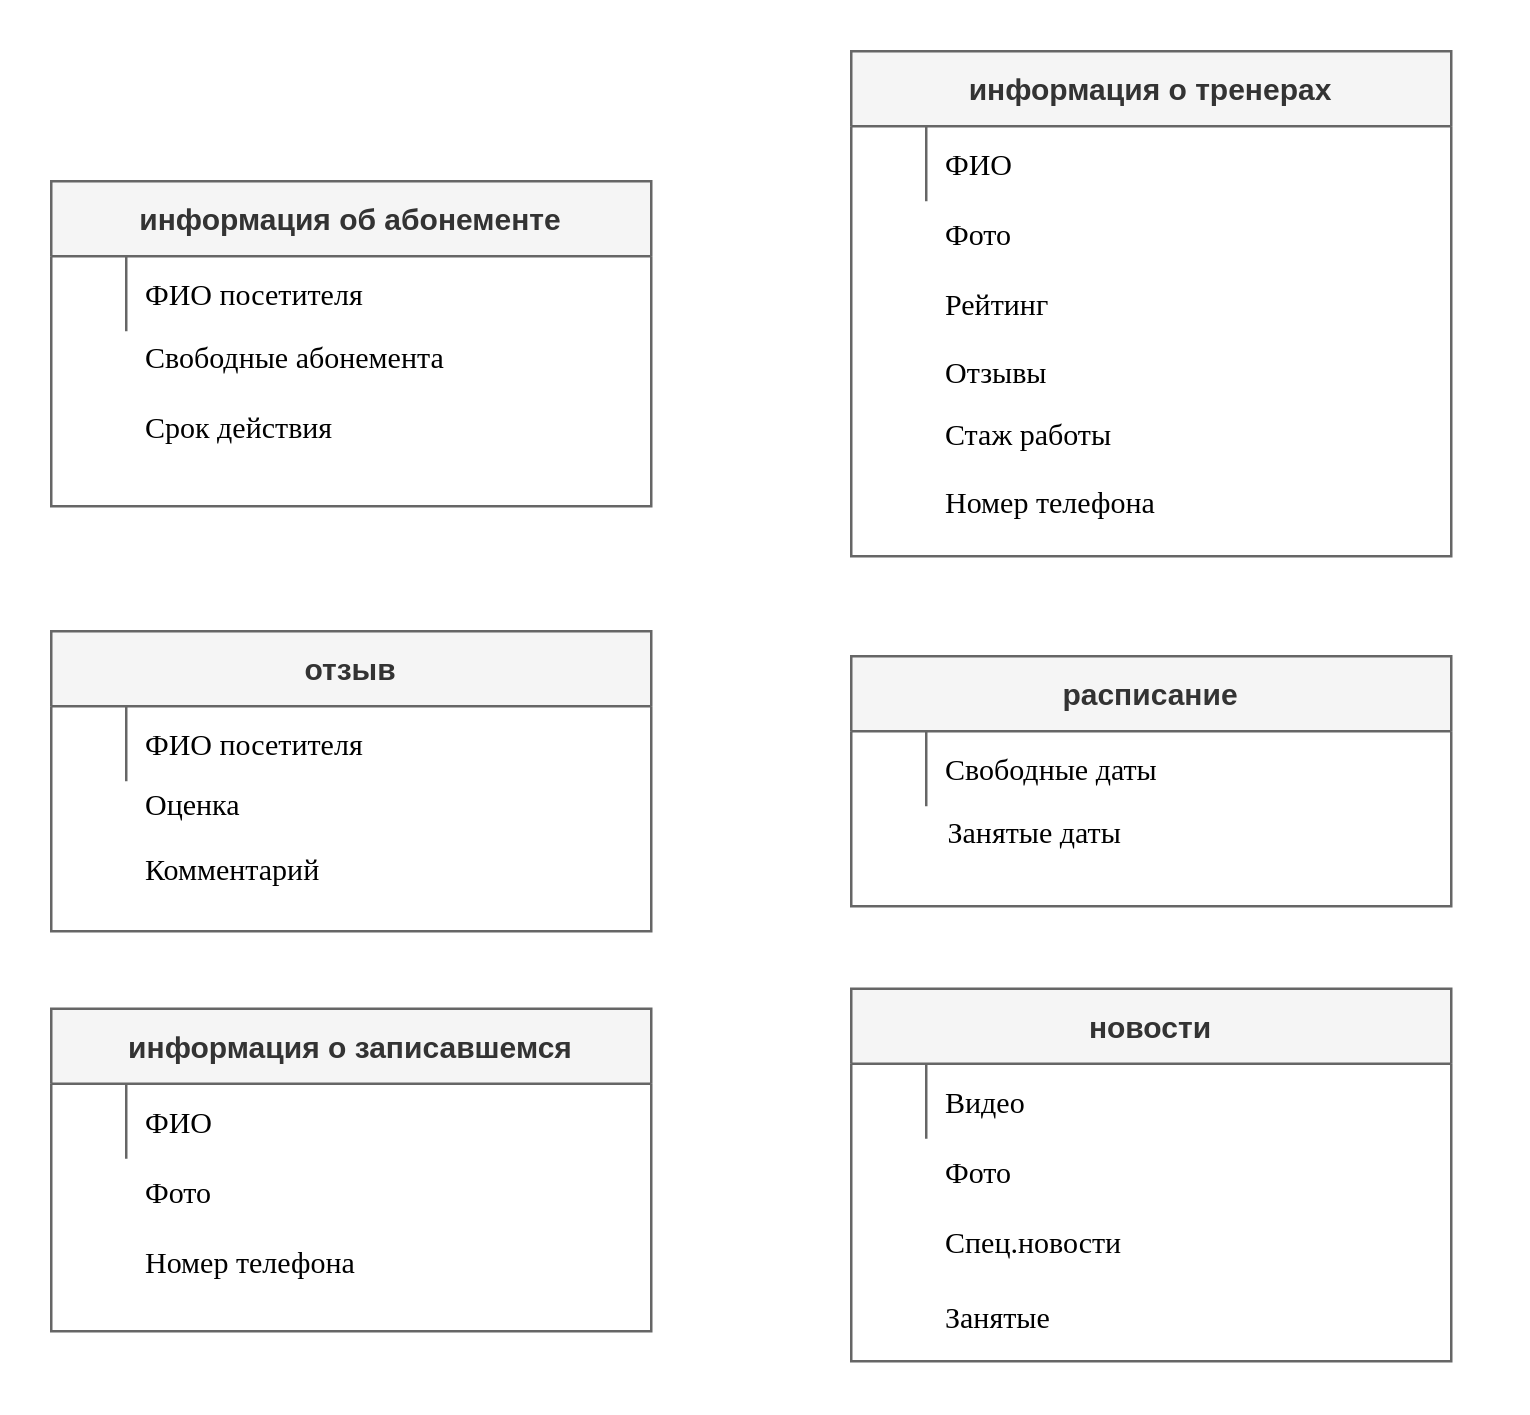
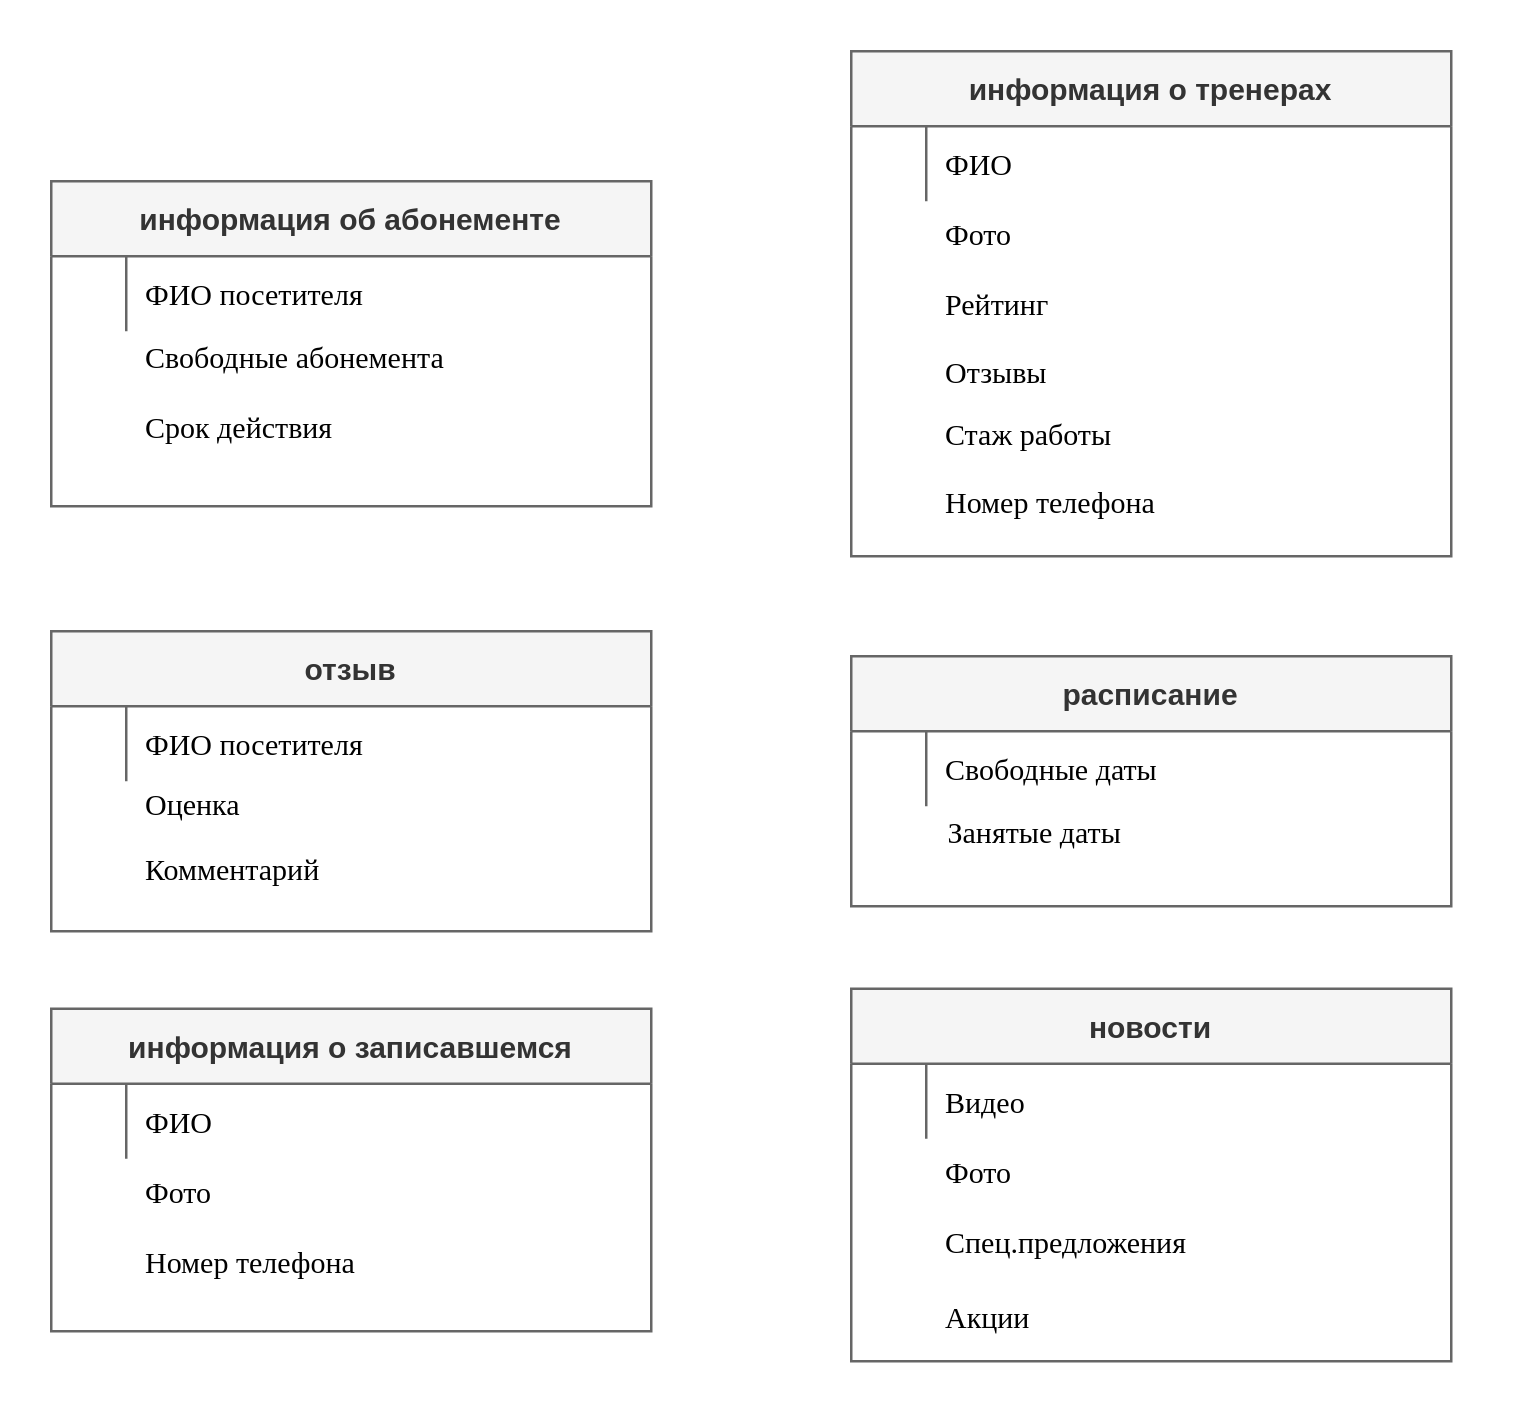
(1042, 1243) -> (1076, 1243)
(1004, 1318) -> (987, 1318)
